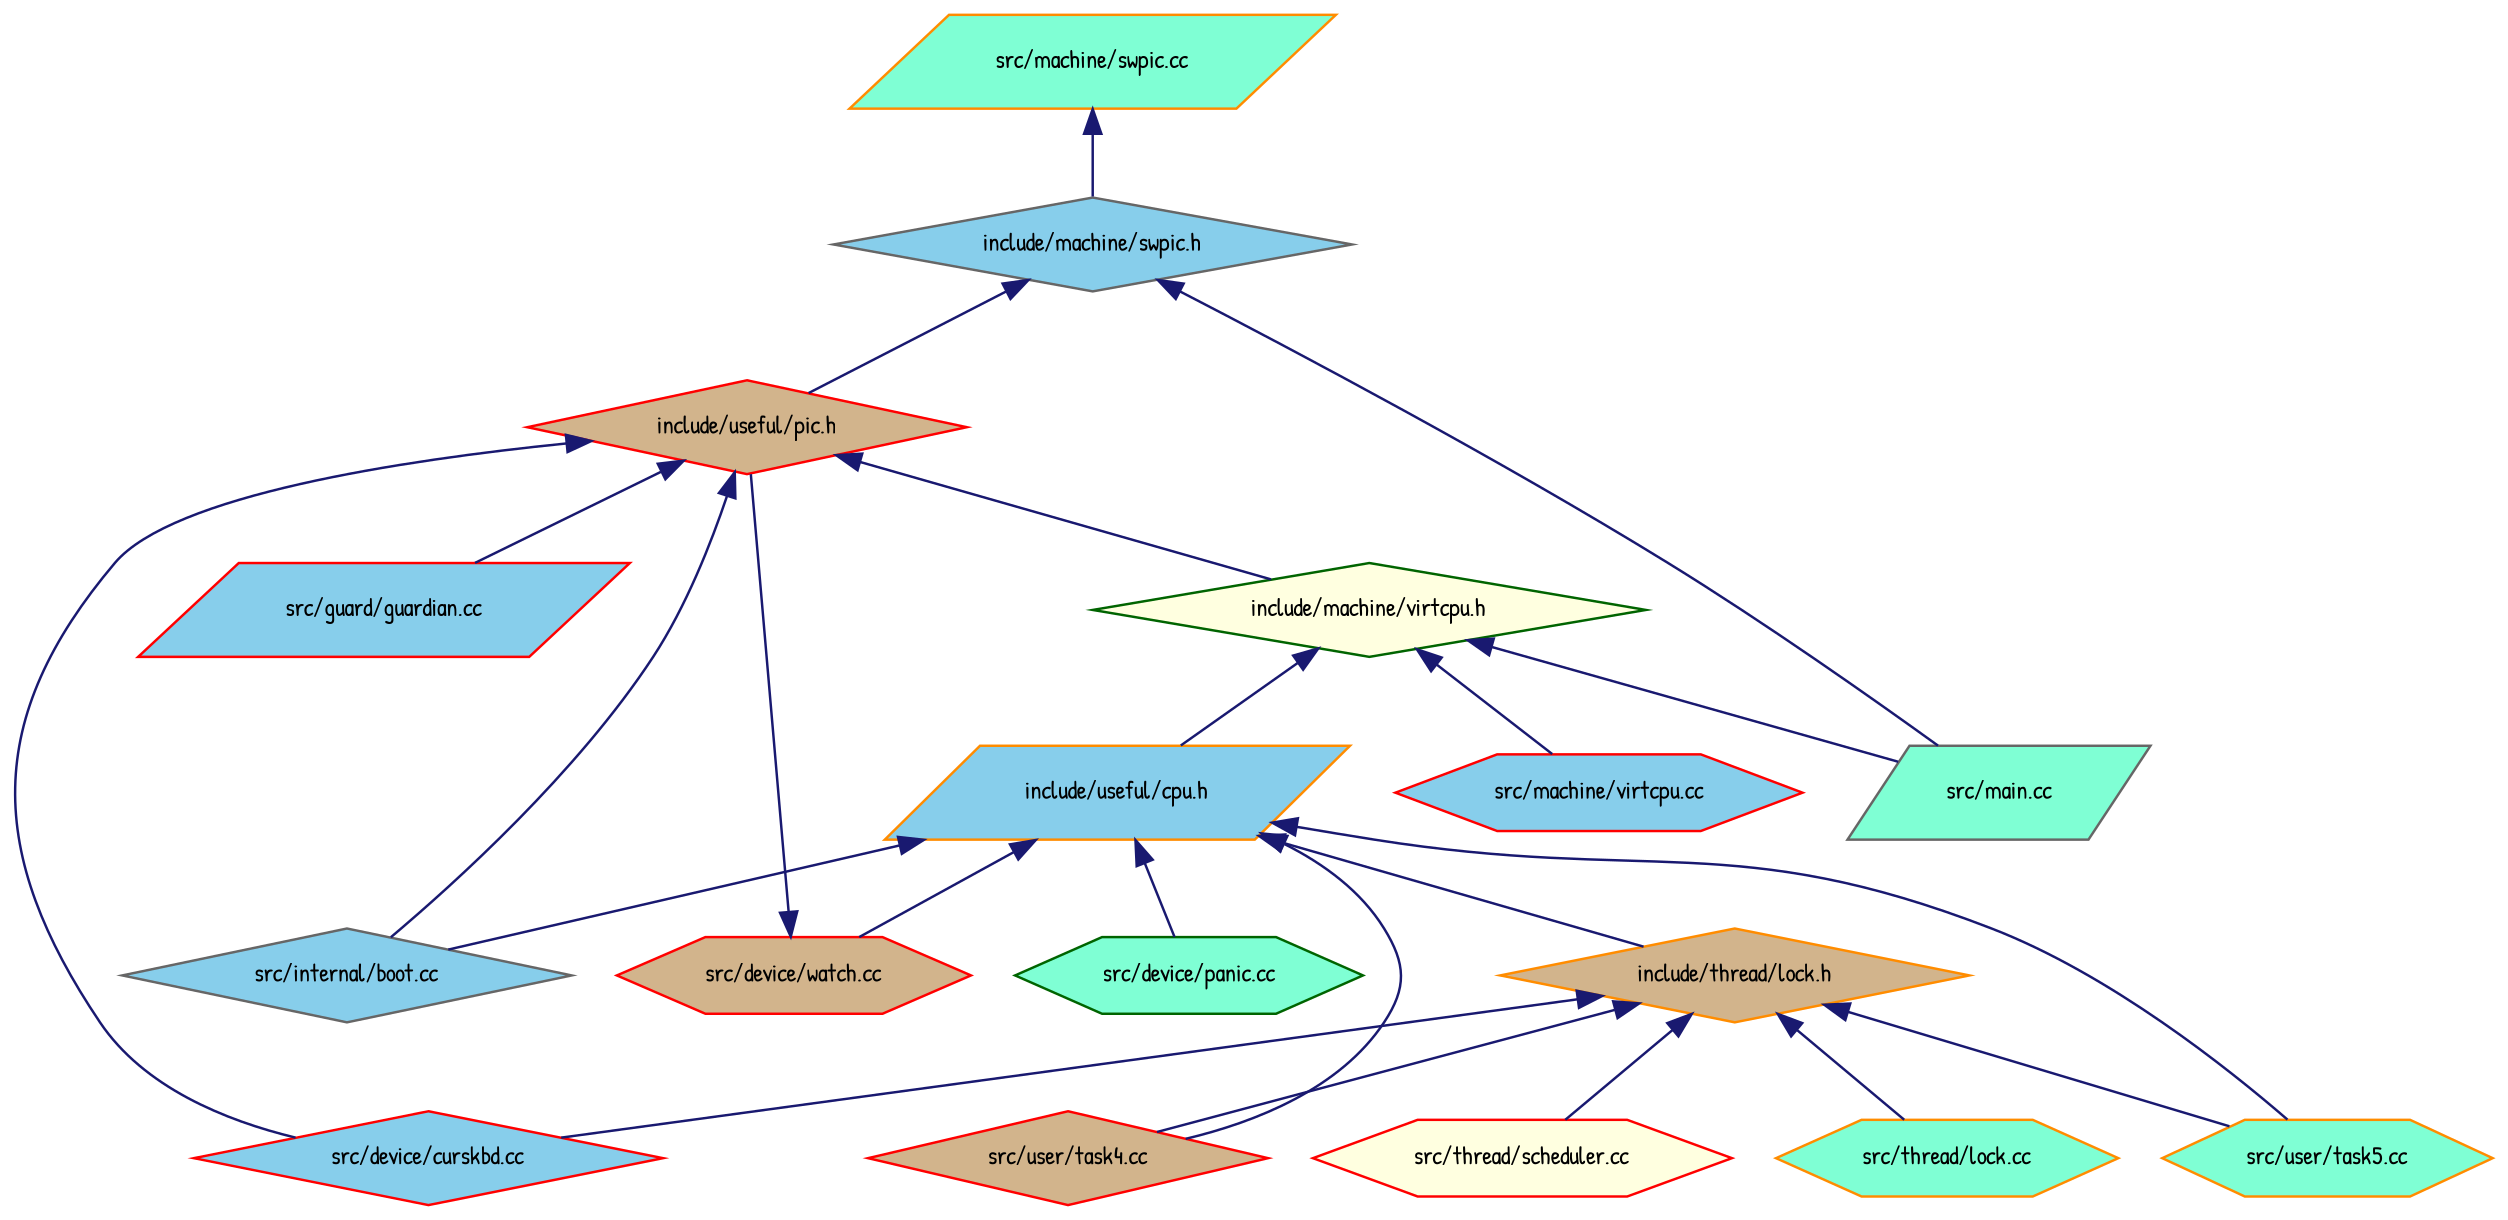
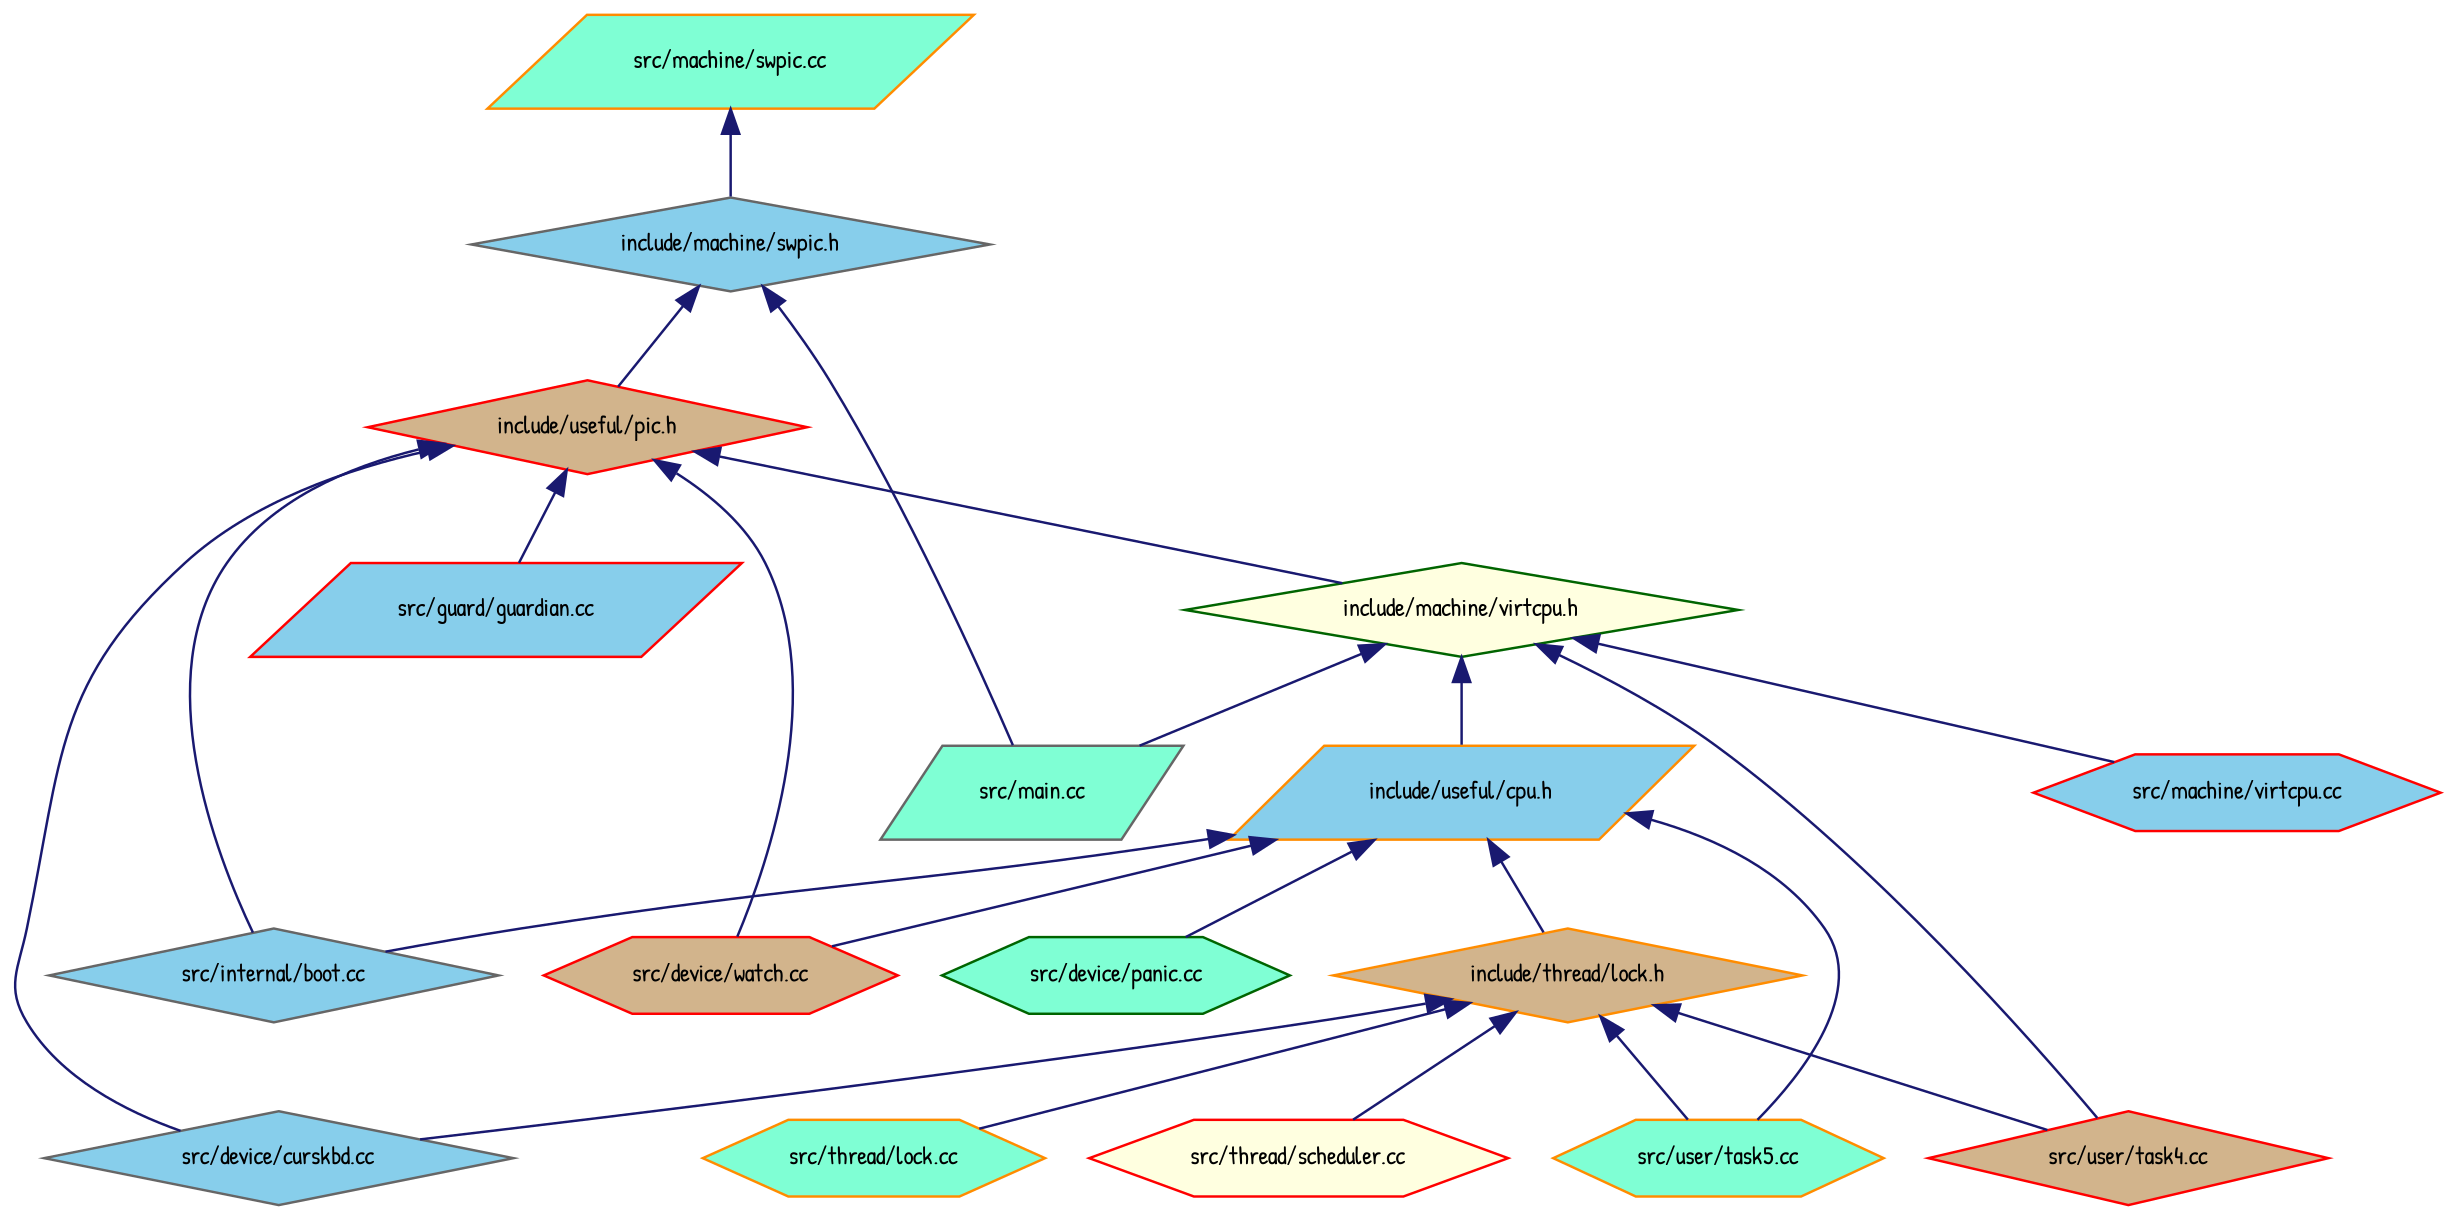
(770, 693) -> (792, 688)
(1395, 1003) -> (1851, 859)
(428, 1158) -> (279, 1158)
